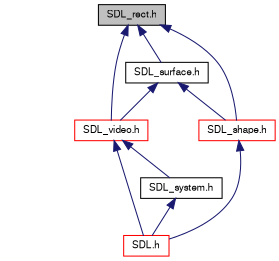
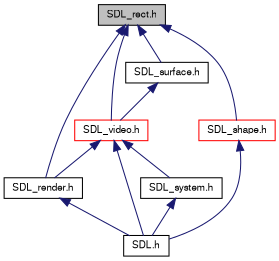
(206, 105) -> none
none -> (43, 188)
(146, 246) -> (146, 246)
